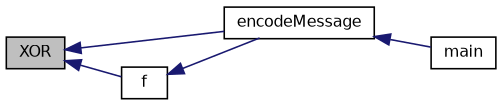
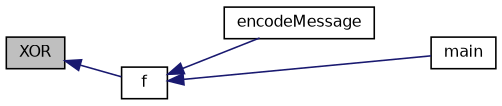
(153, 40) -> none
(411, 43) -> (307, 68)
